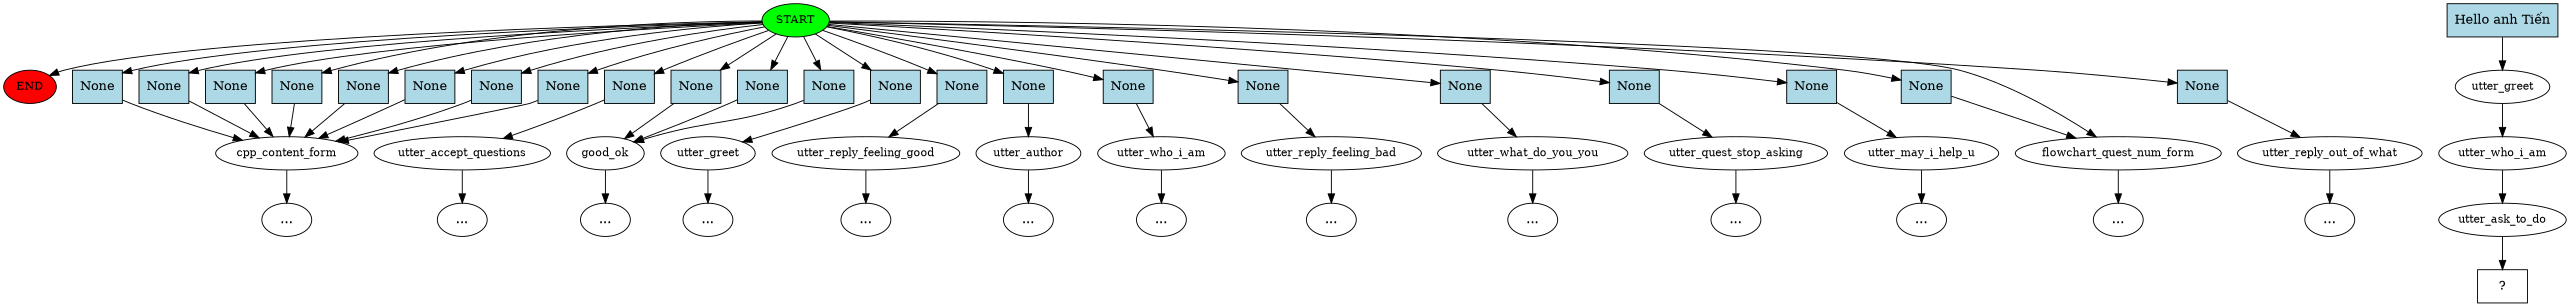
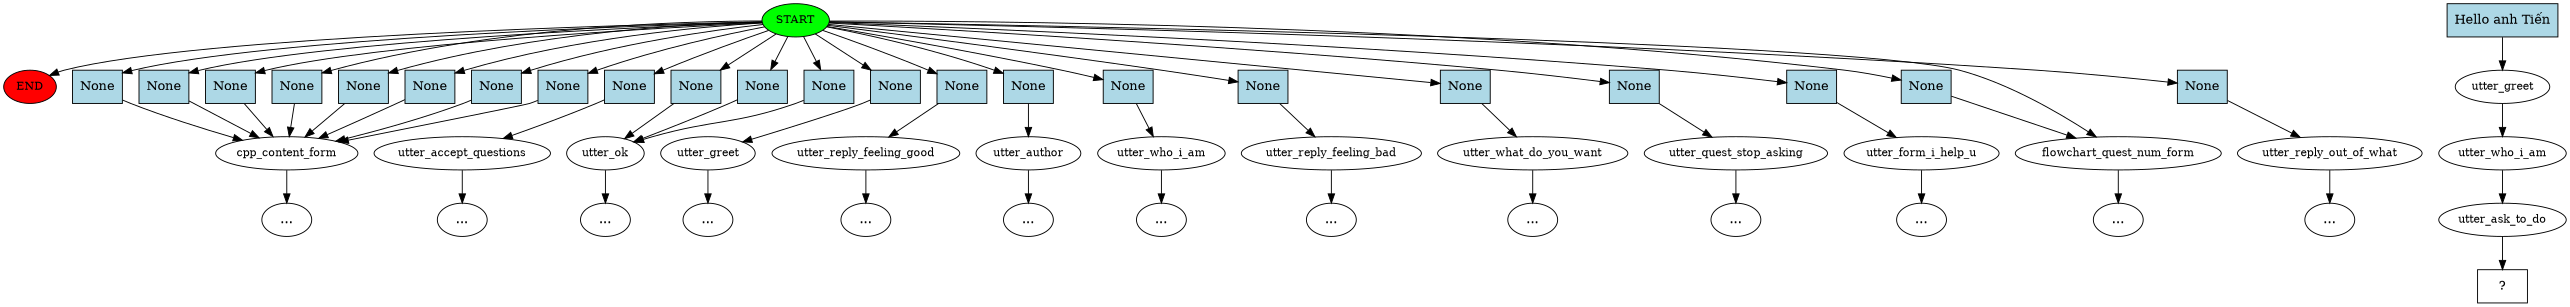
(605, 153) -> (605, 153)
(1533, 153) -> (1533, 153)
(1922, 153) -> (1922, 153)
